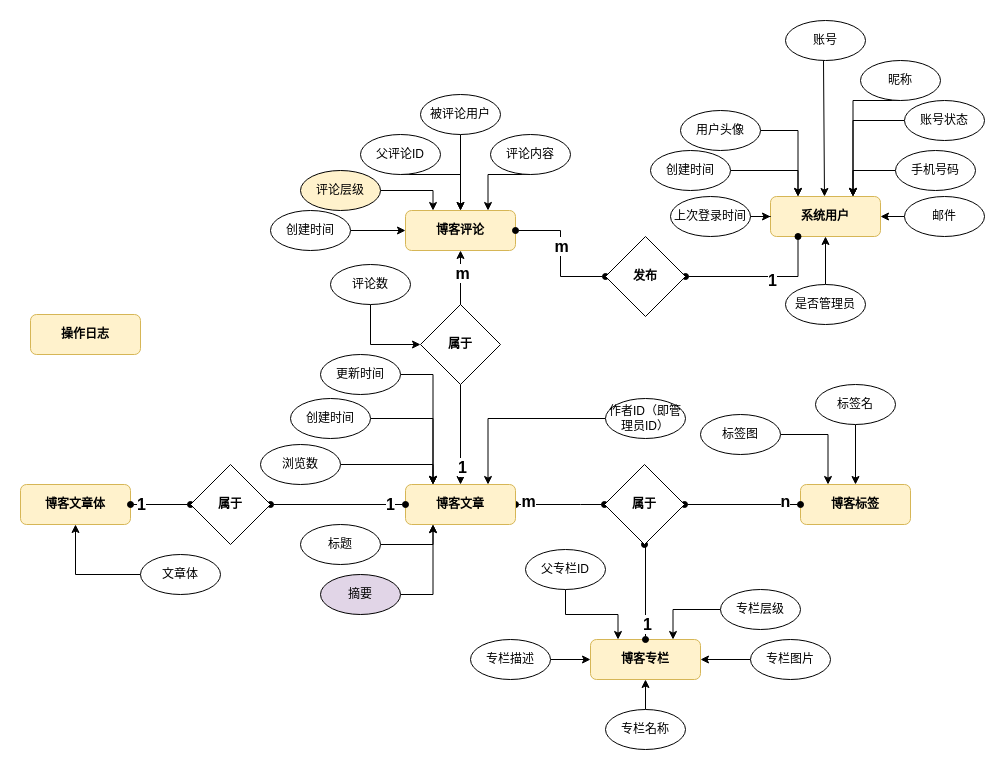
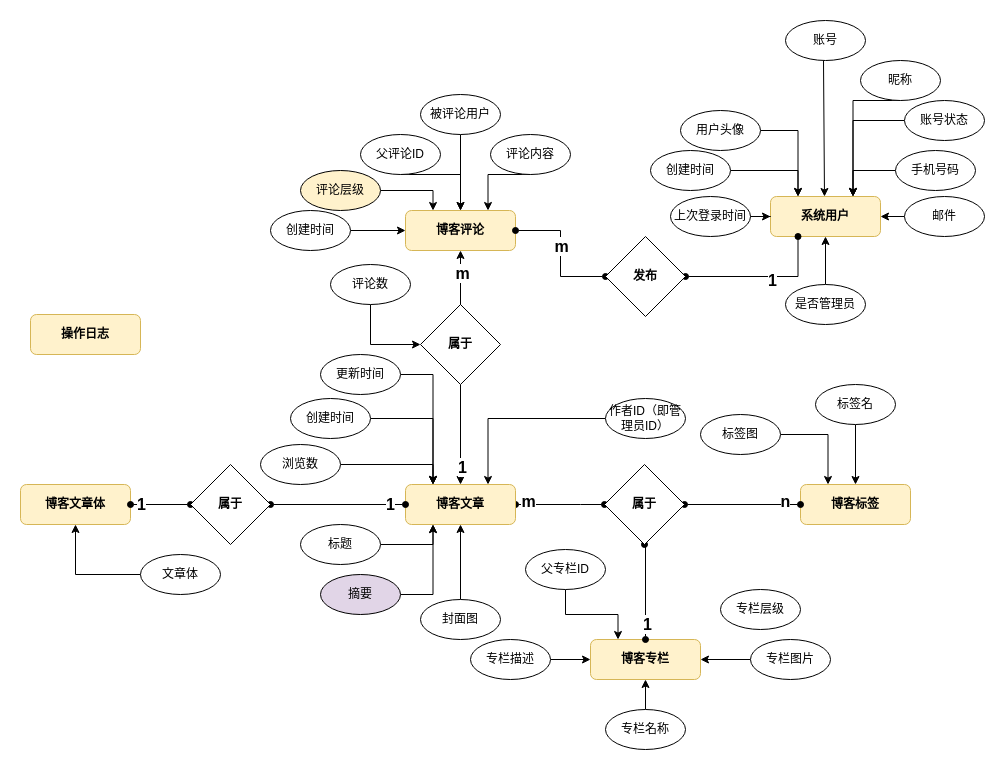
none -> (461, 565)
(685, 610) -> none
none -> (461, 620)
